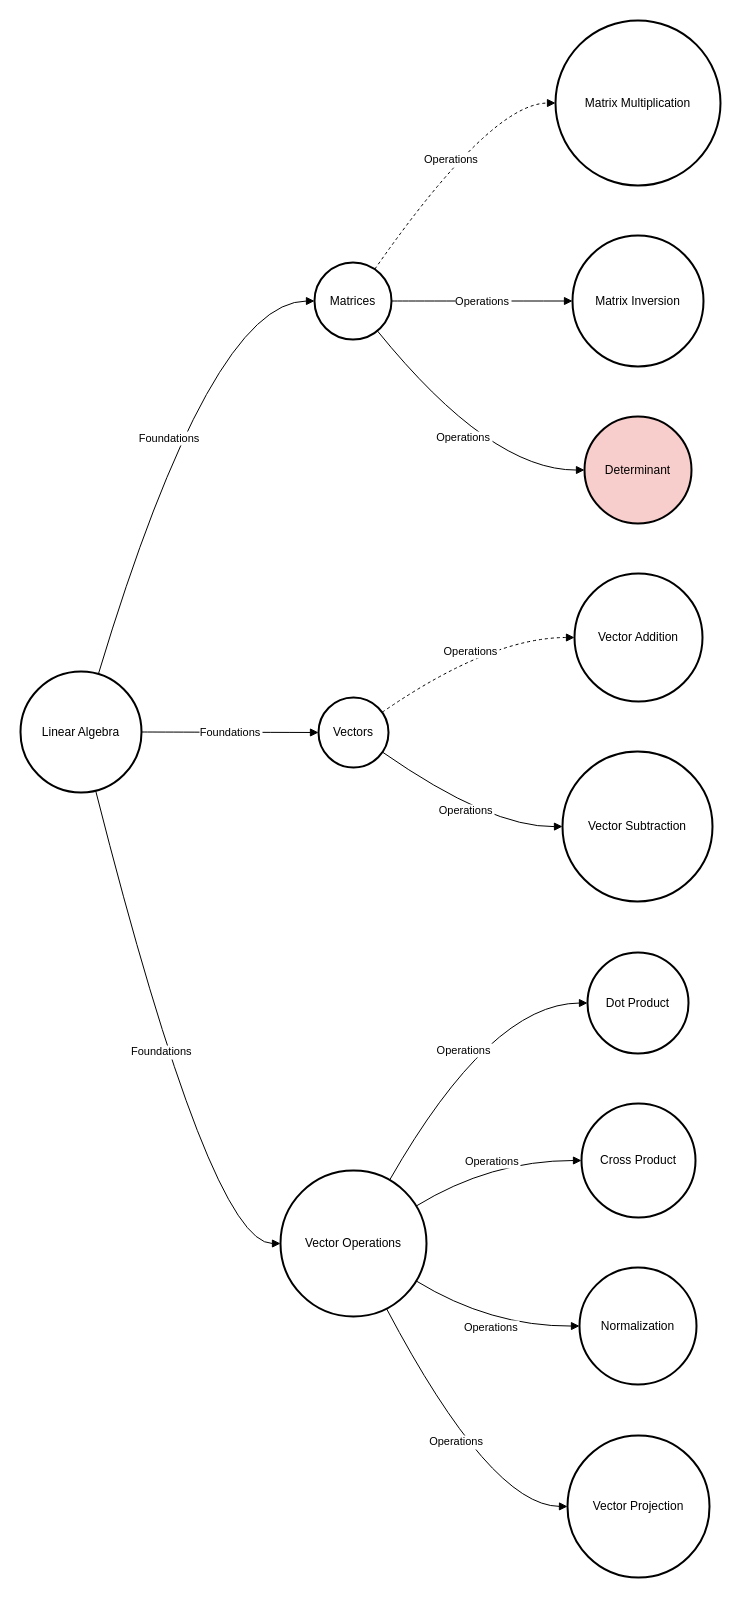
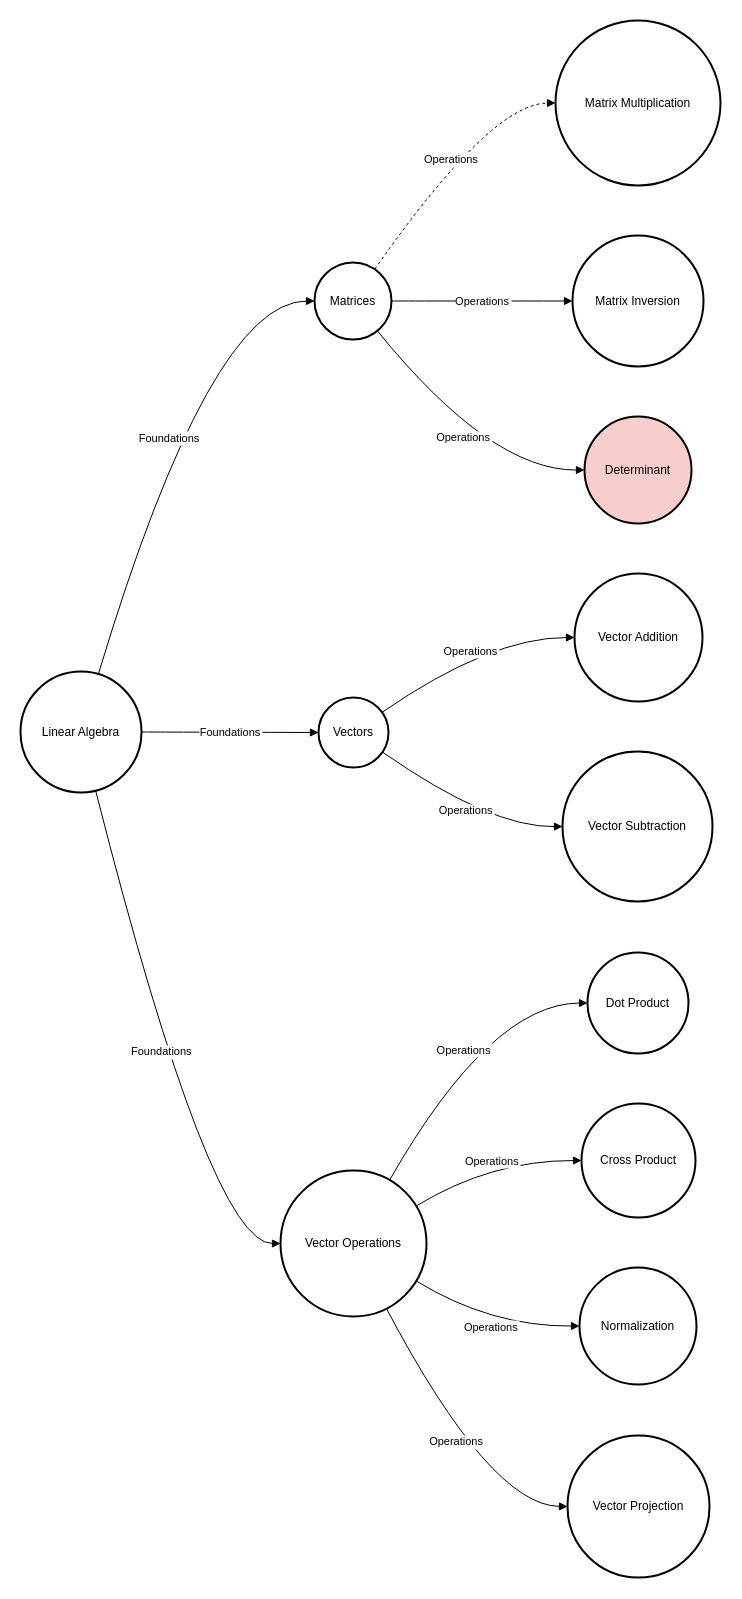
(428, 683) -> (428, 683)
